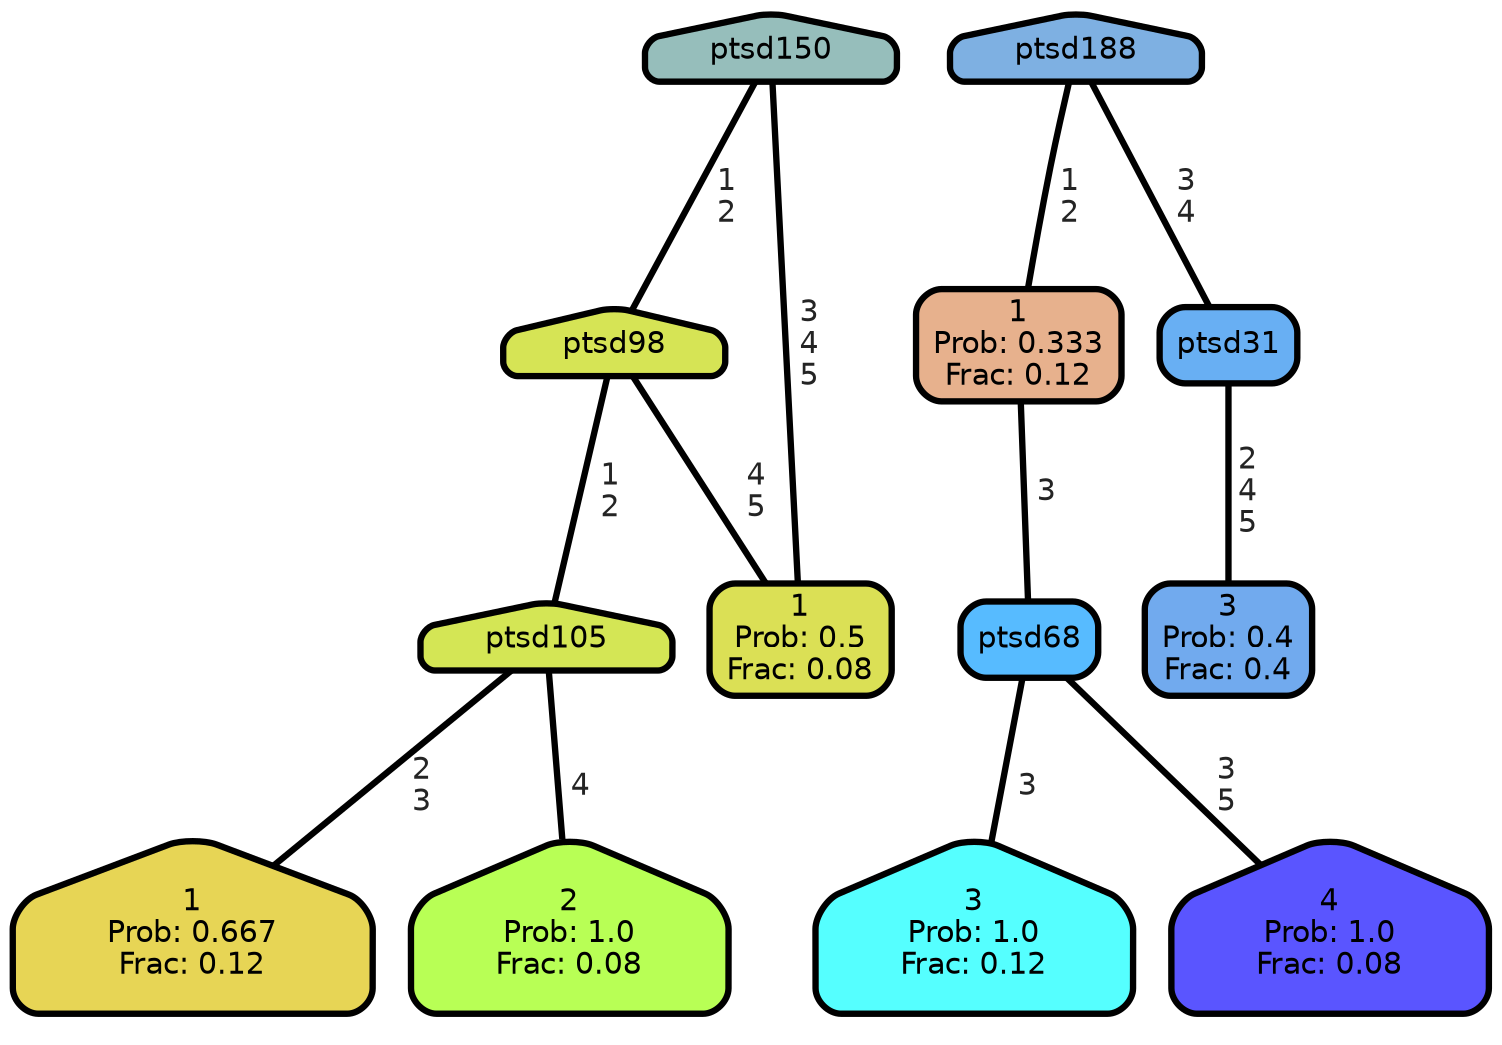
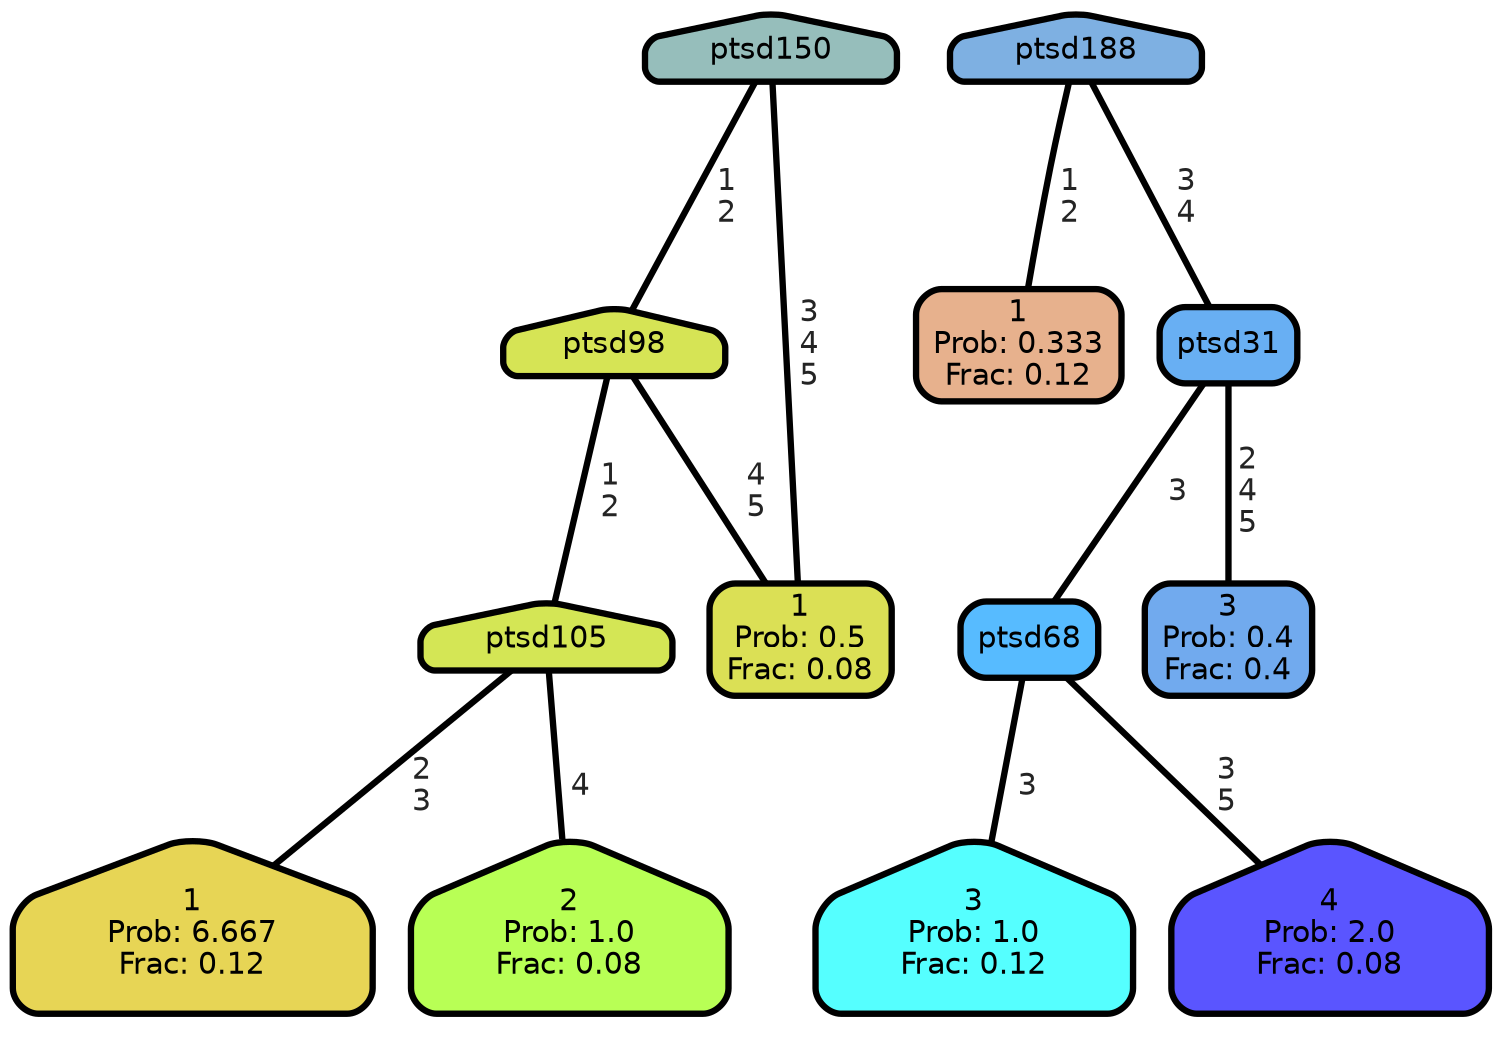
(1024, 502) -> (1129, 492)
(193, 934) -> (193, 934)
(1330, 934) -> (1330, 934)
